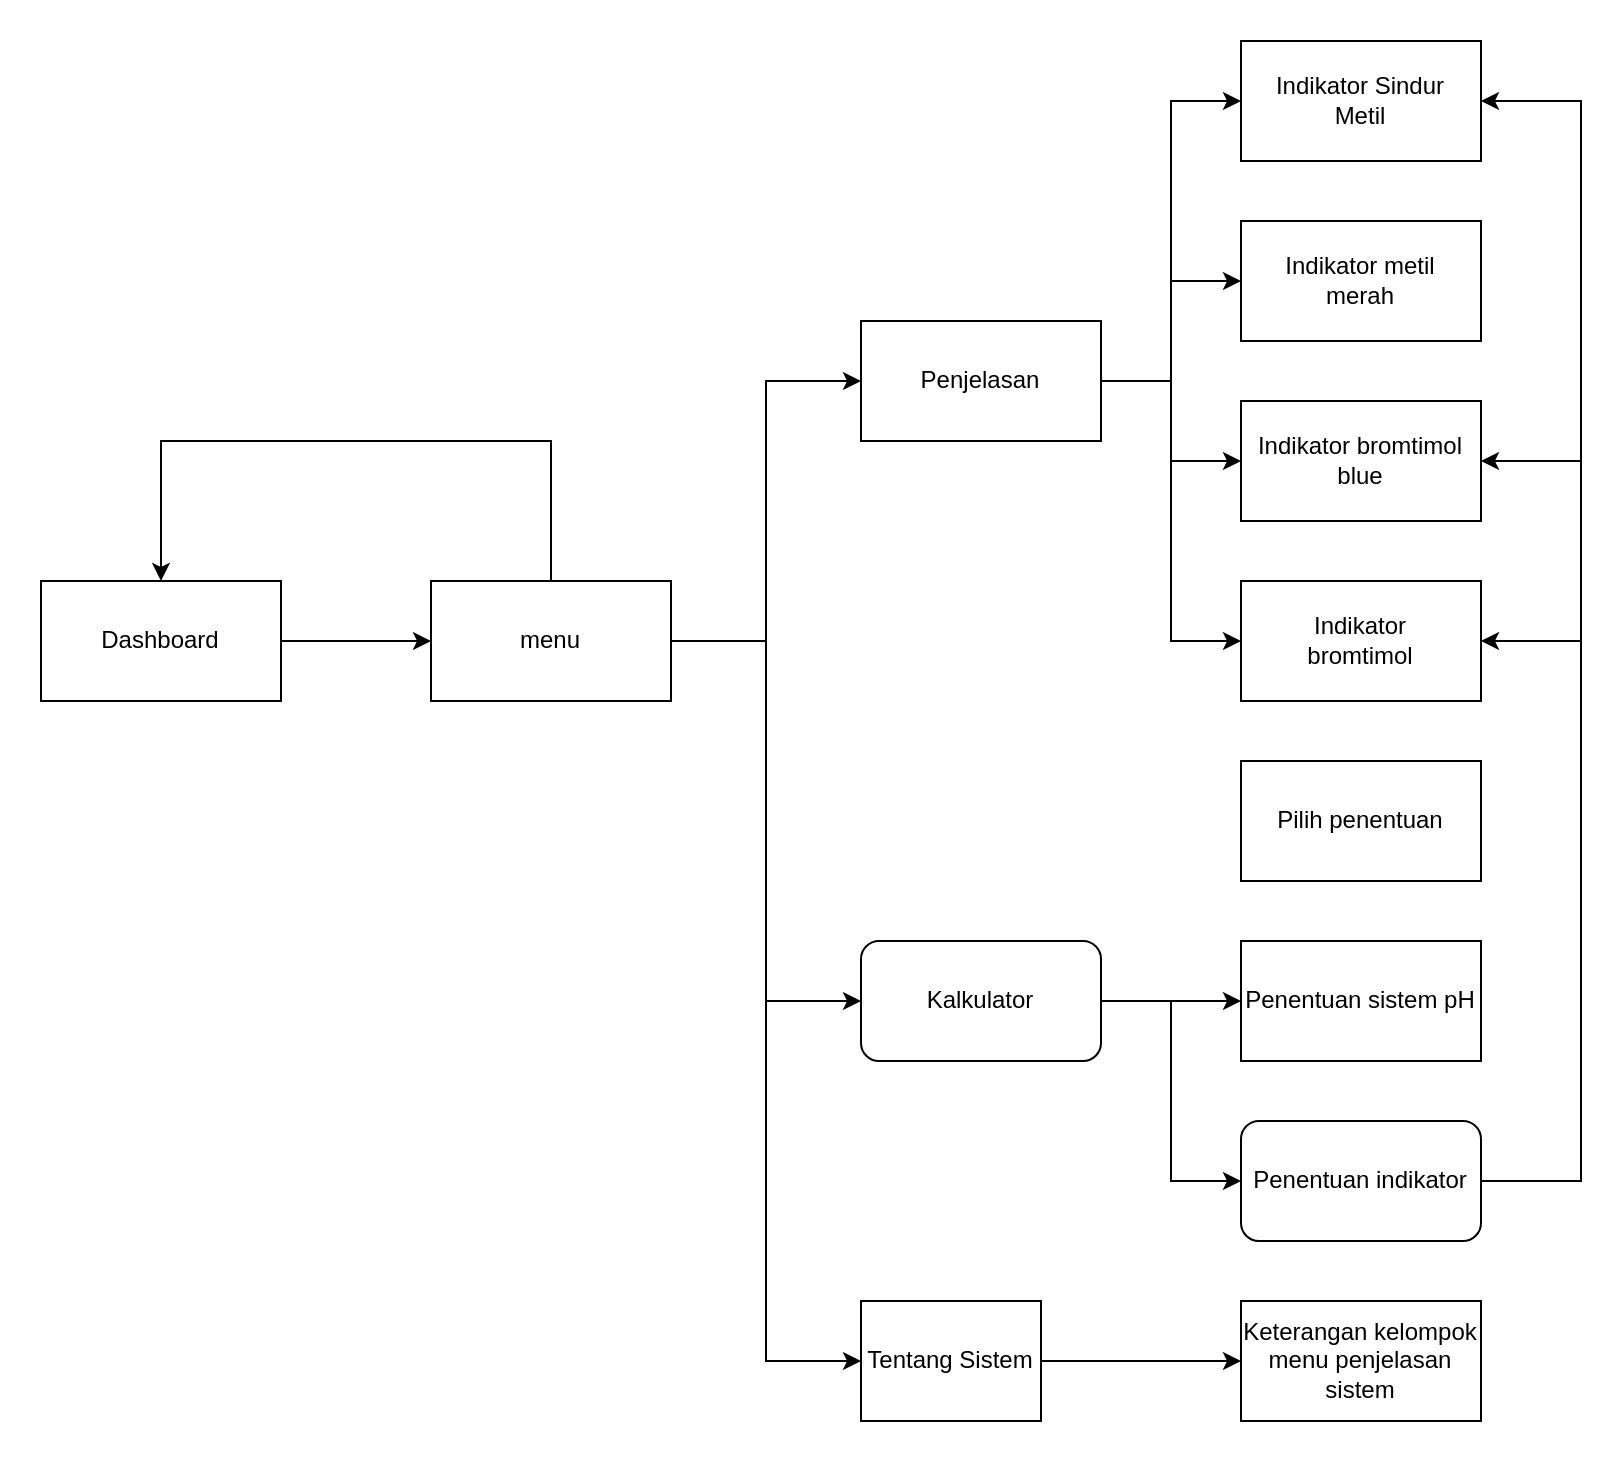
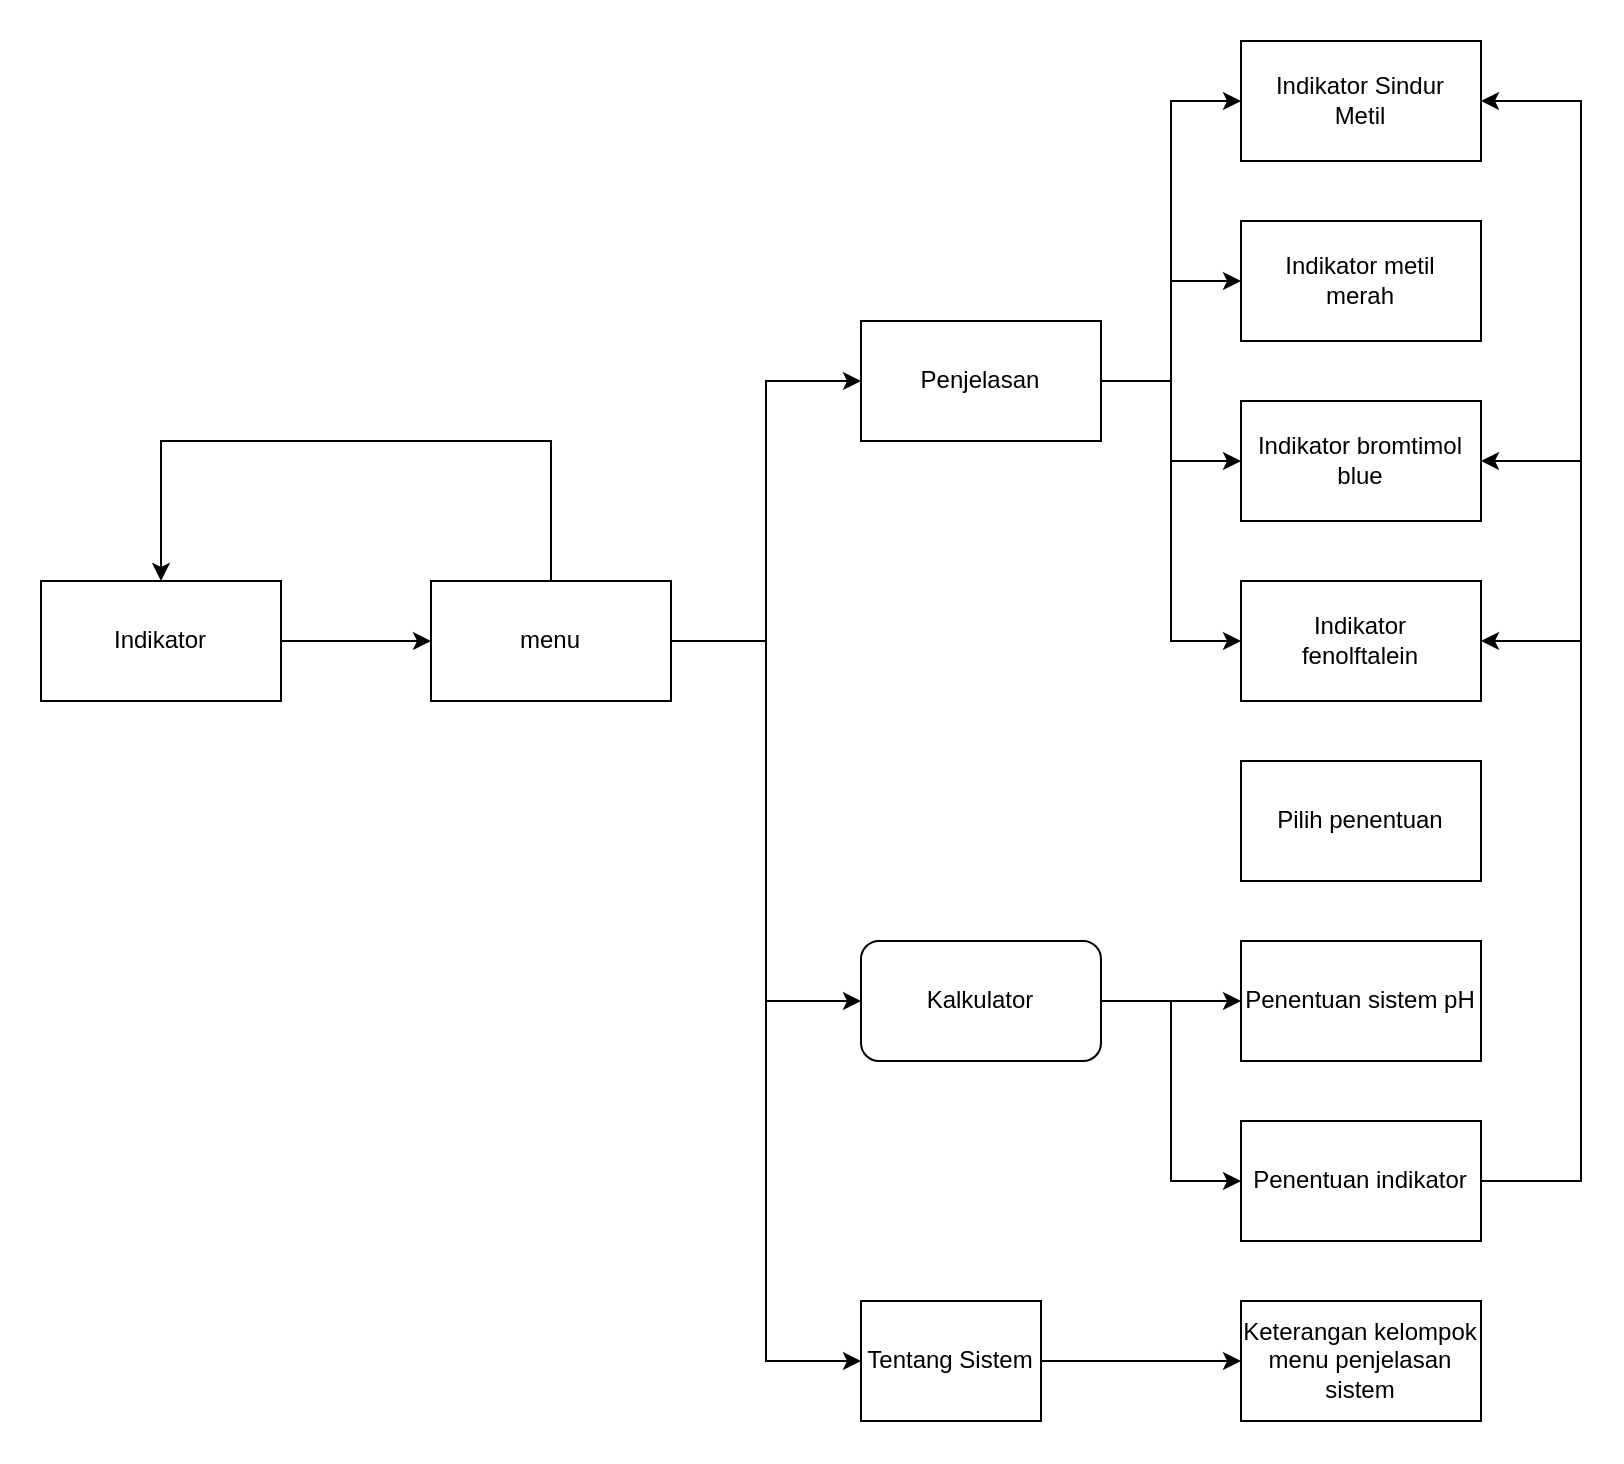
(161, 641) -> (161, 641)
(1361, 641) -> (1361, 641)
(1361, 1181) -> (1361, 1181)
